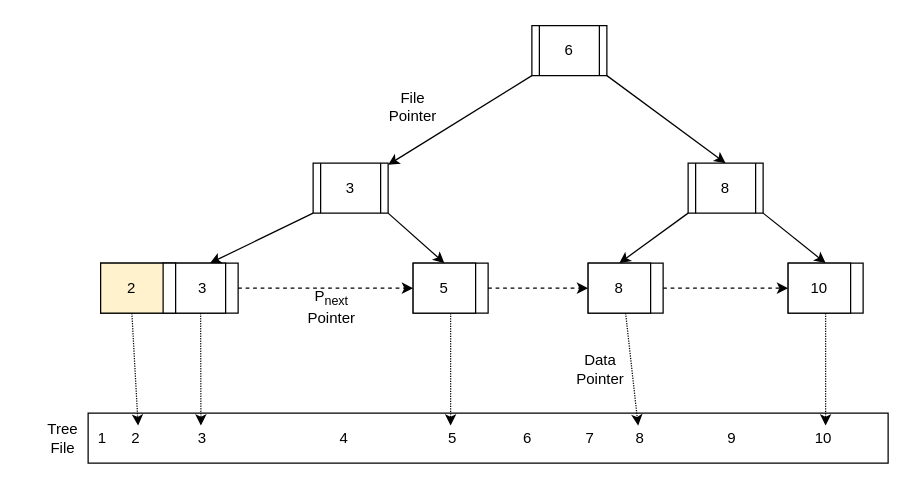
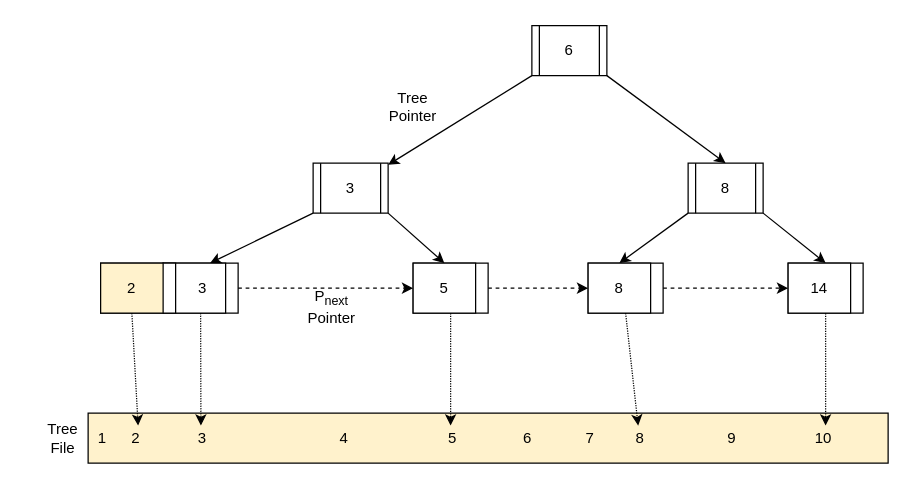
(413, 107) -> (413, 107)
(819, 288) -> (819, 288)
(601, 369) -> none
(488, 438) -> (488, 438)
